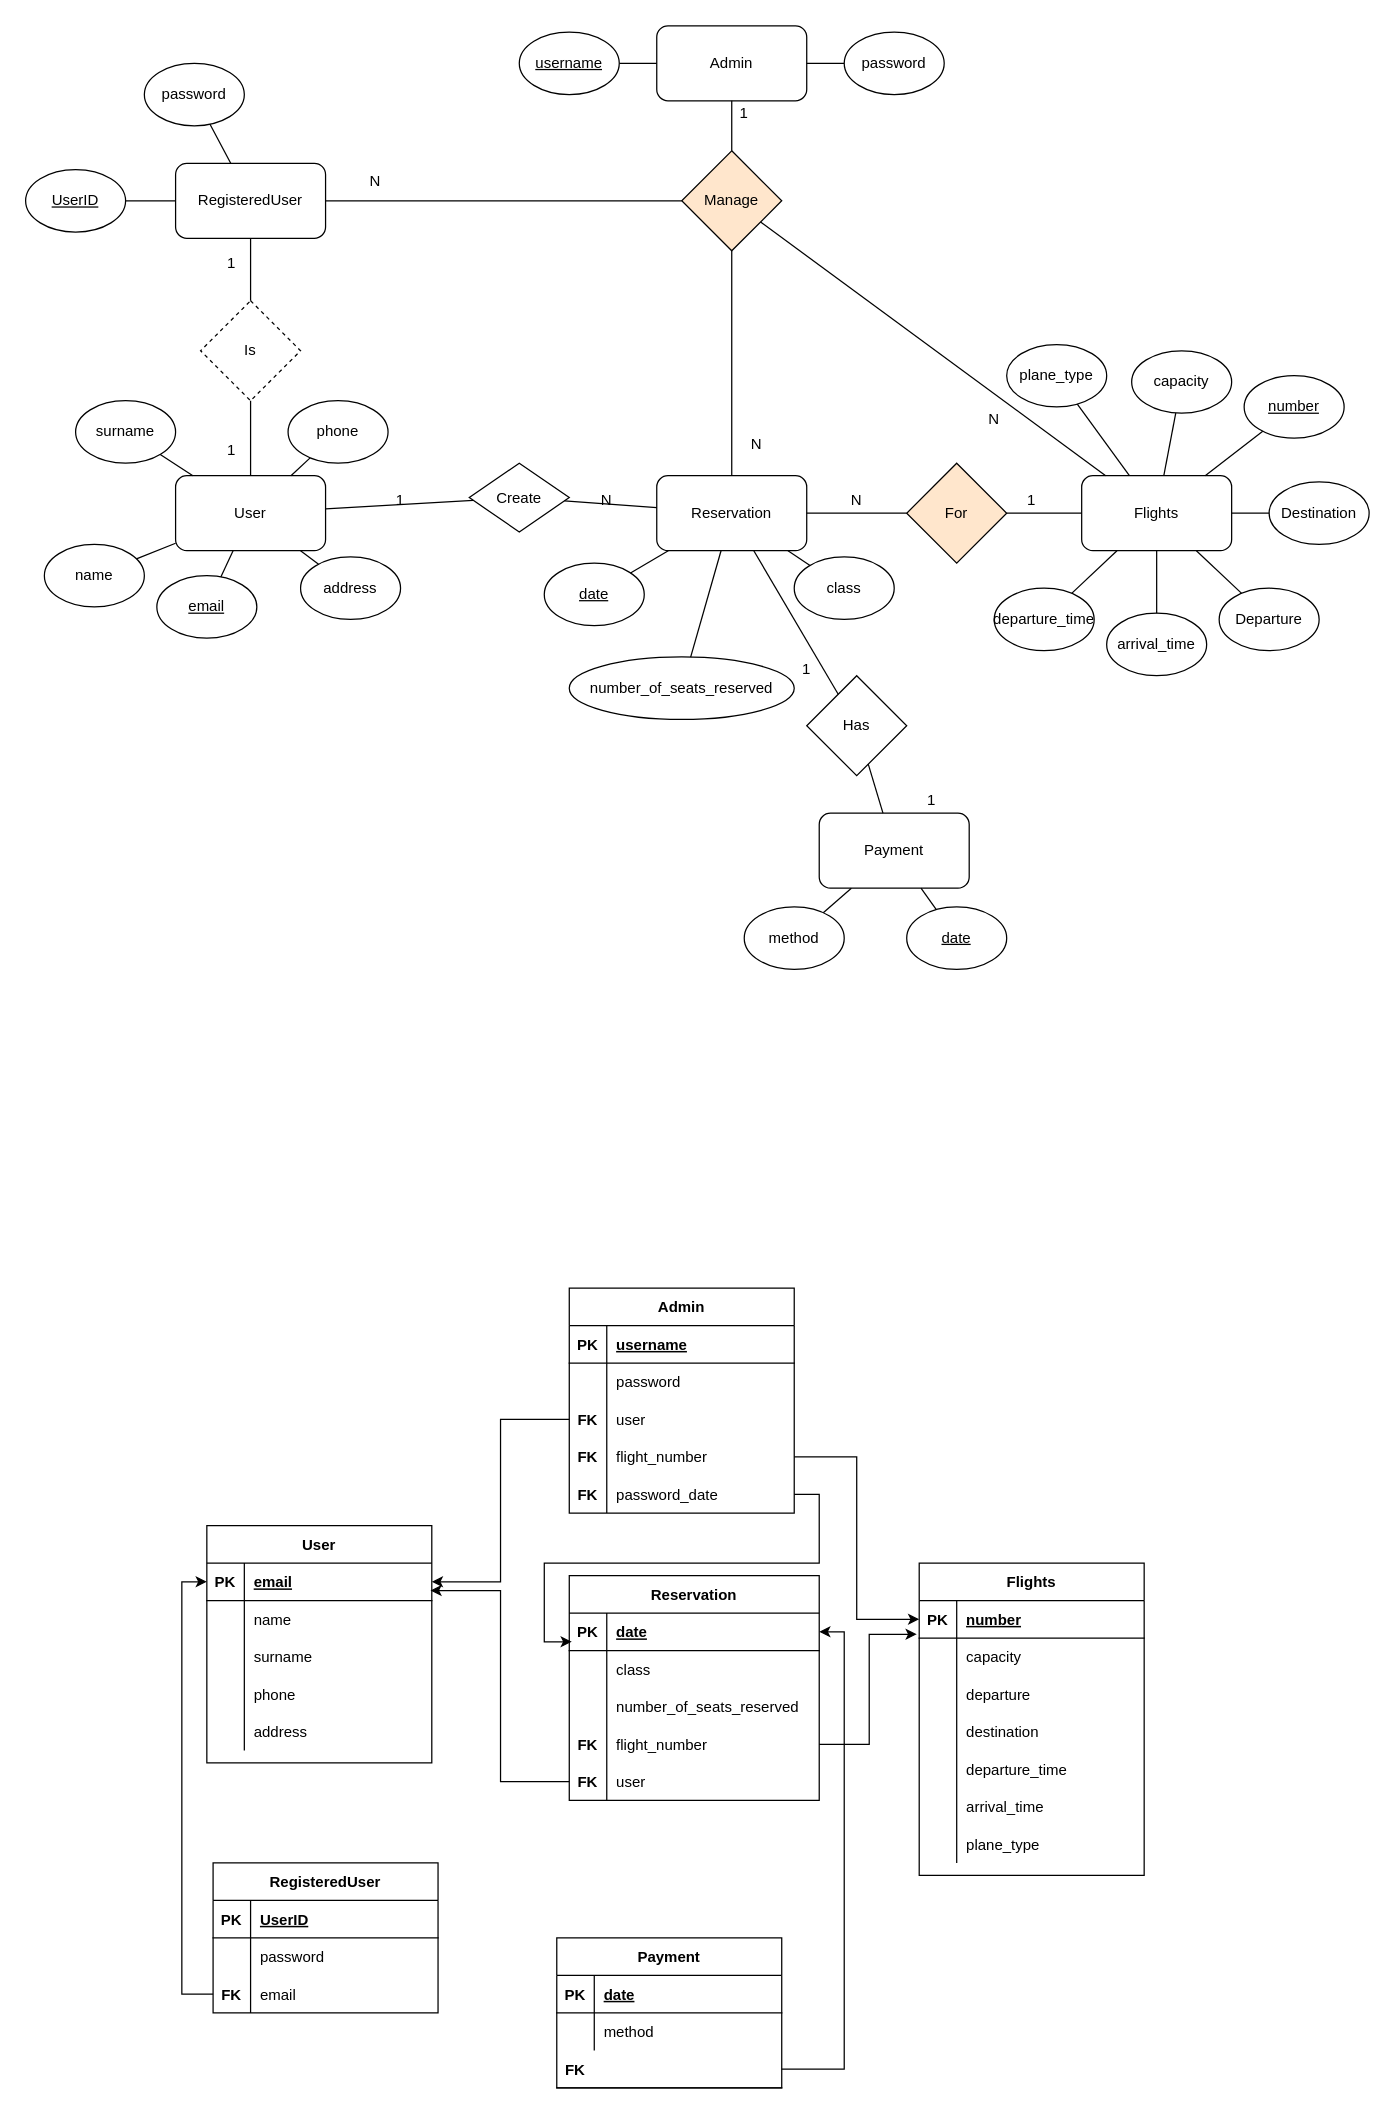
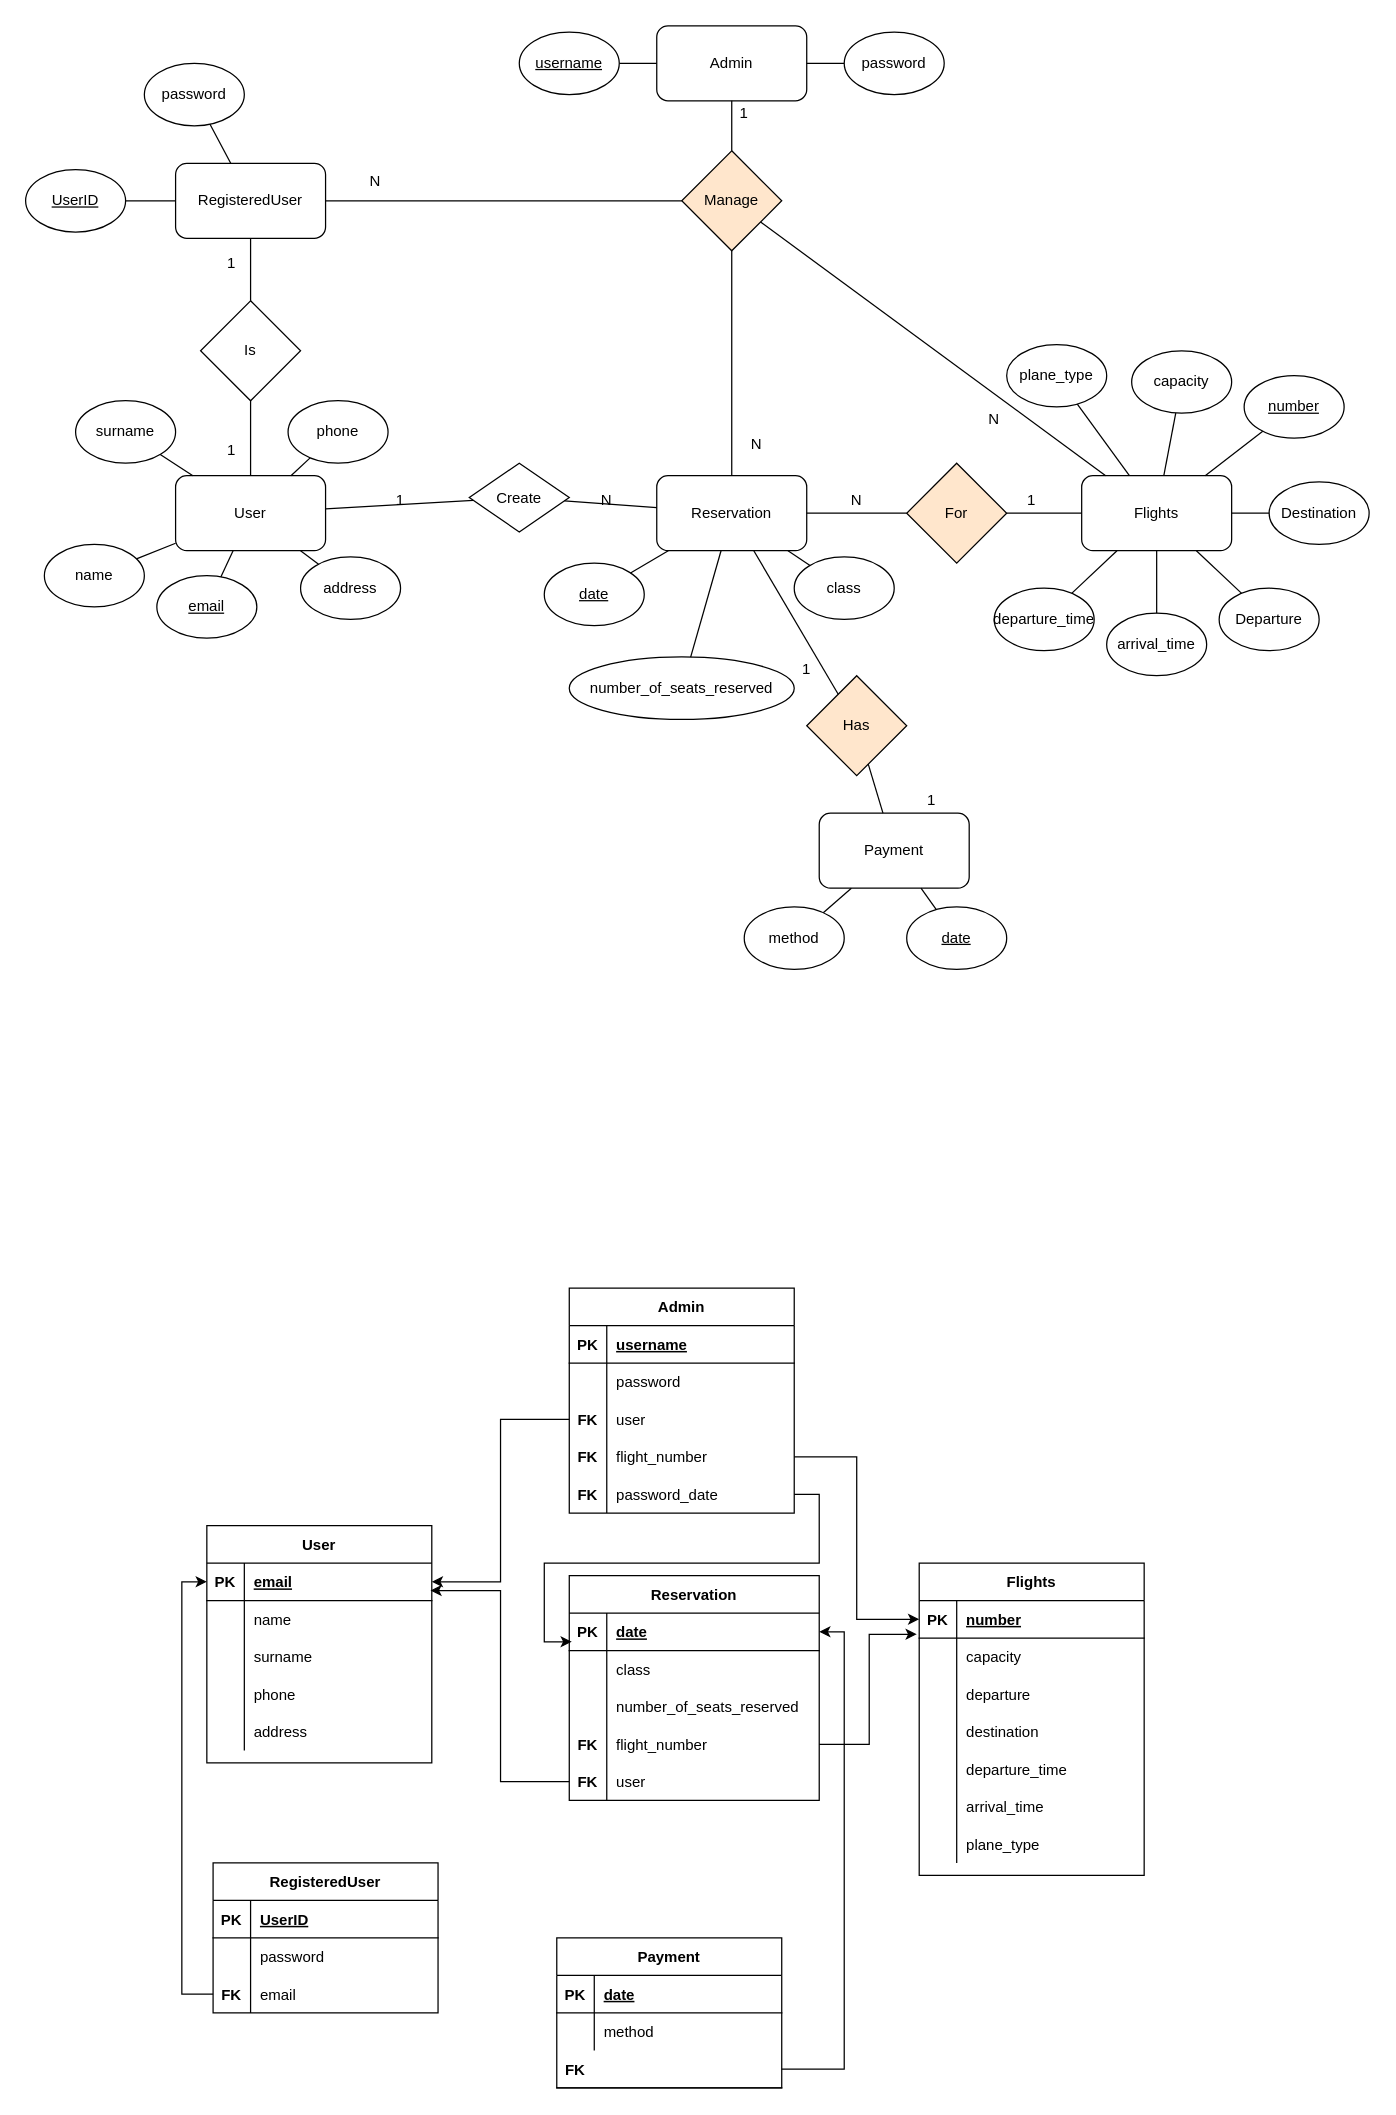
(251, 351) -> (251, 351)
(857, 726) -> (857, 726)
